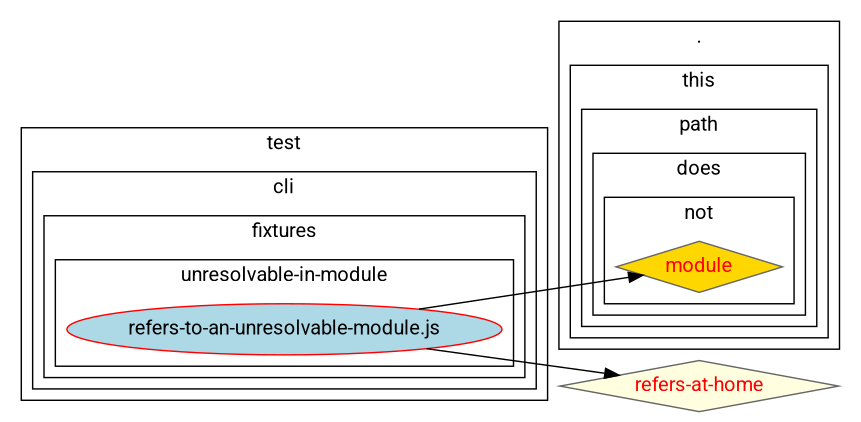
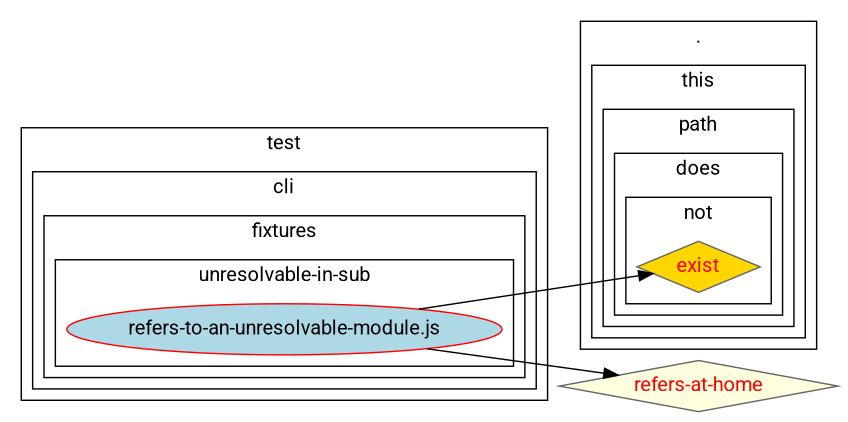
(699, 267) -> (699, 267)
(284, 276) -> (284, 276)
